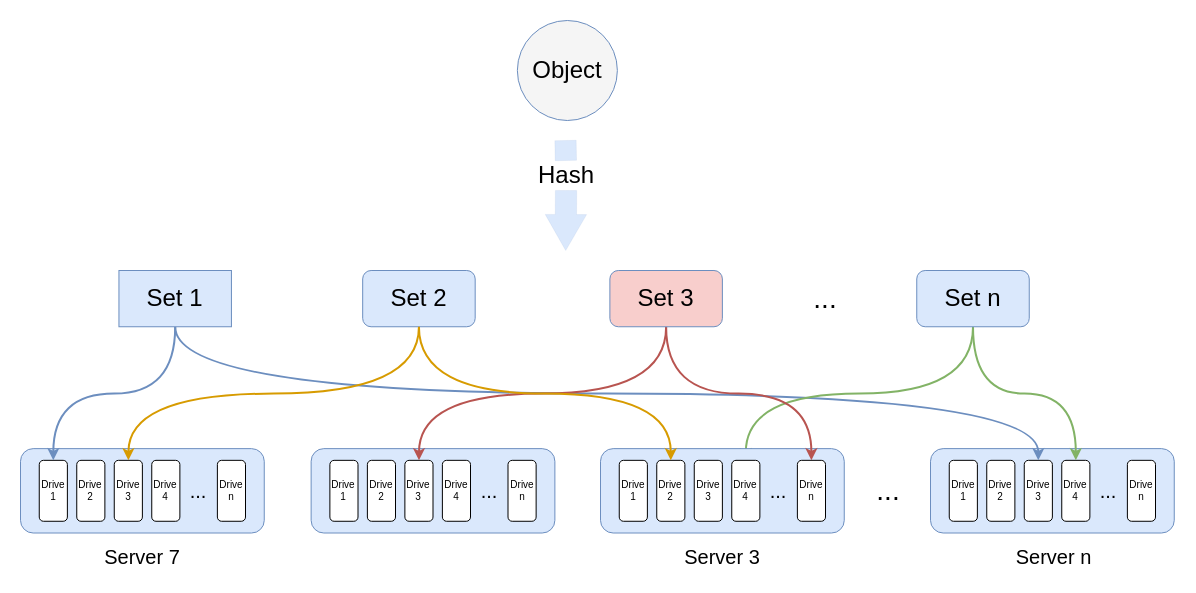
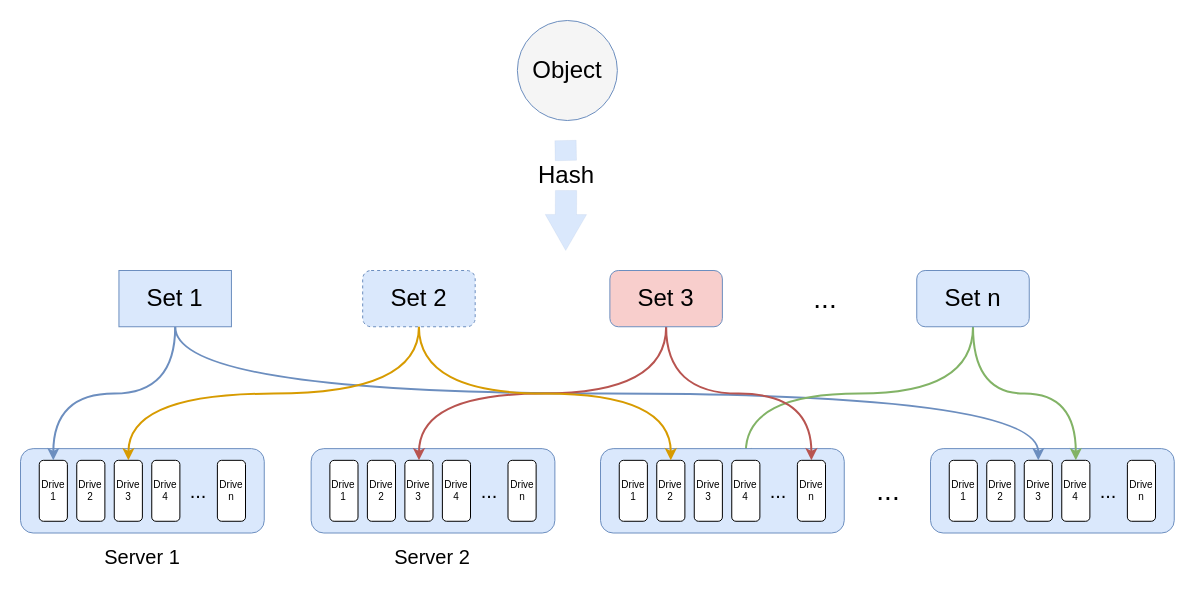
(419, 299) -> (419, 299)
none -> (433, 556)
(722, 556) -> none
(1055, 556) -> none
(143, 557) -> (143, 557)
